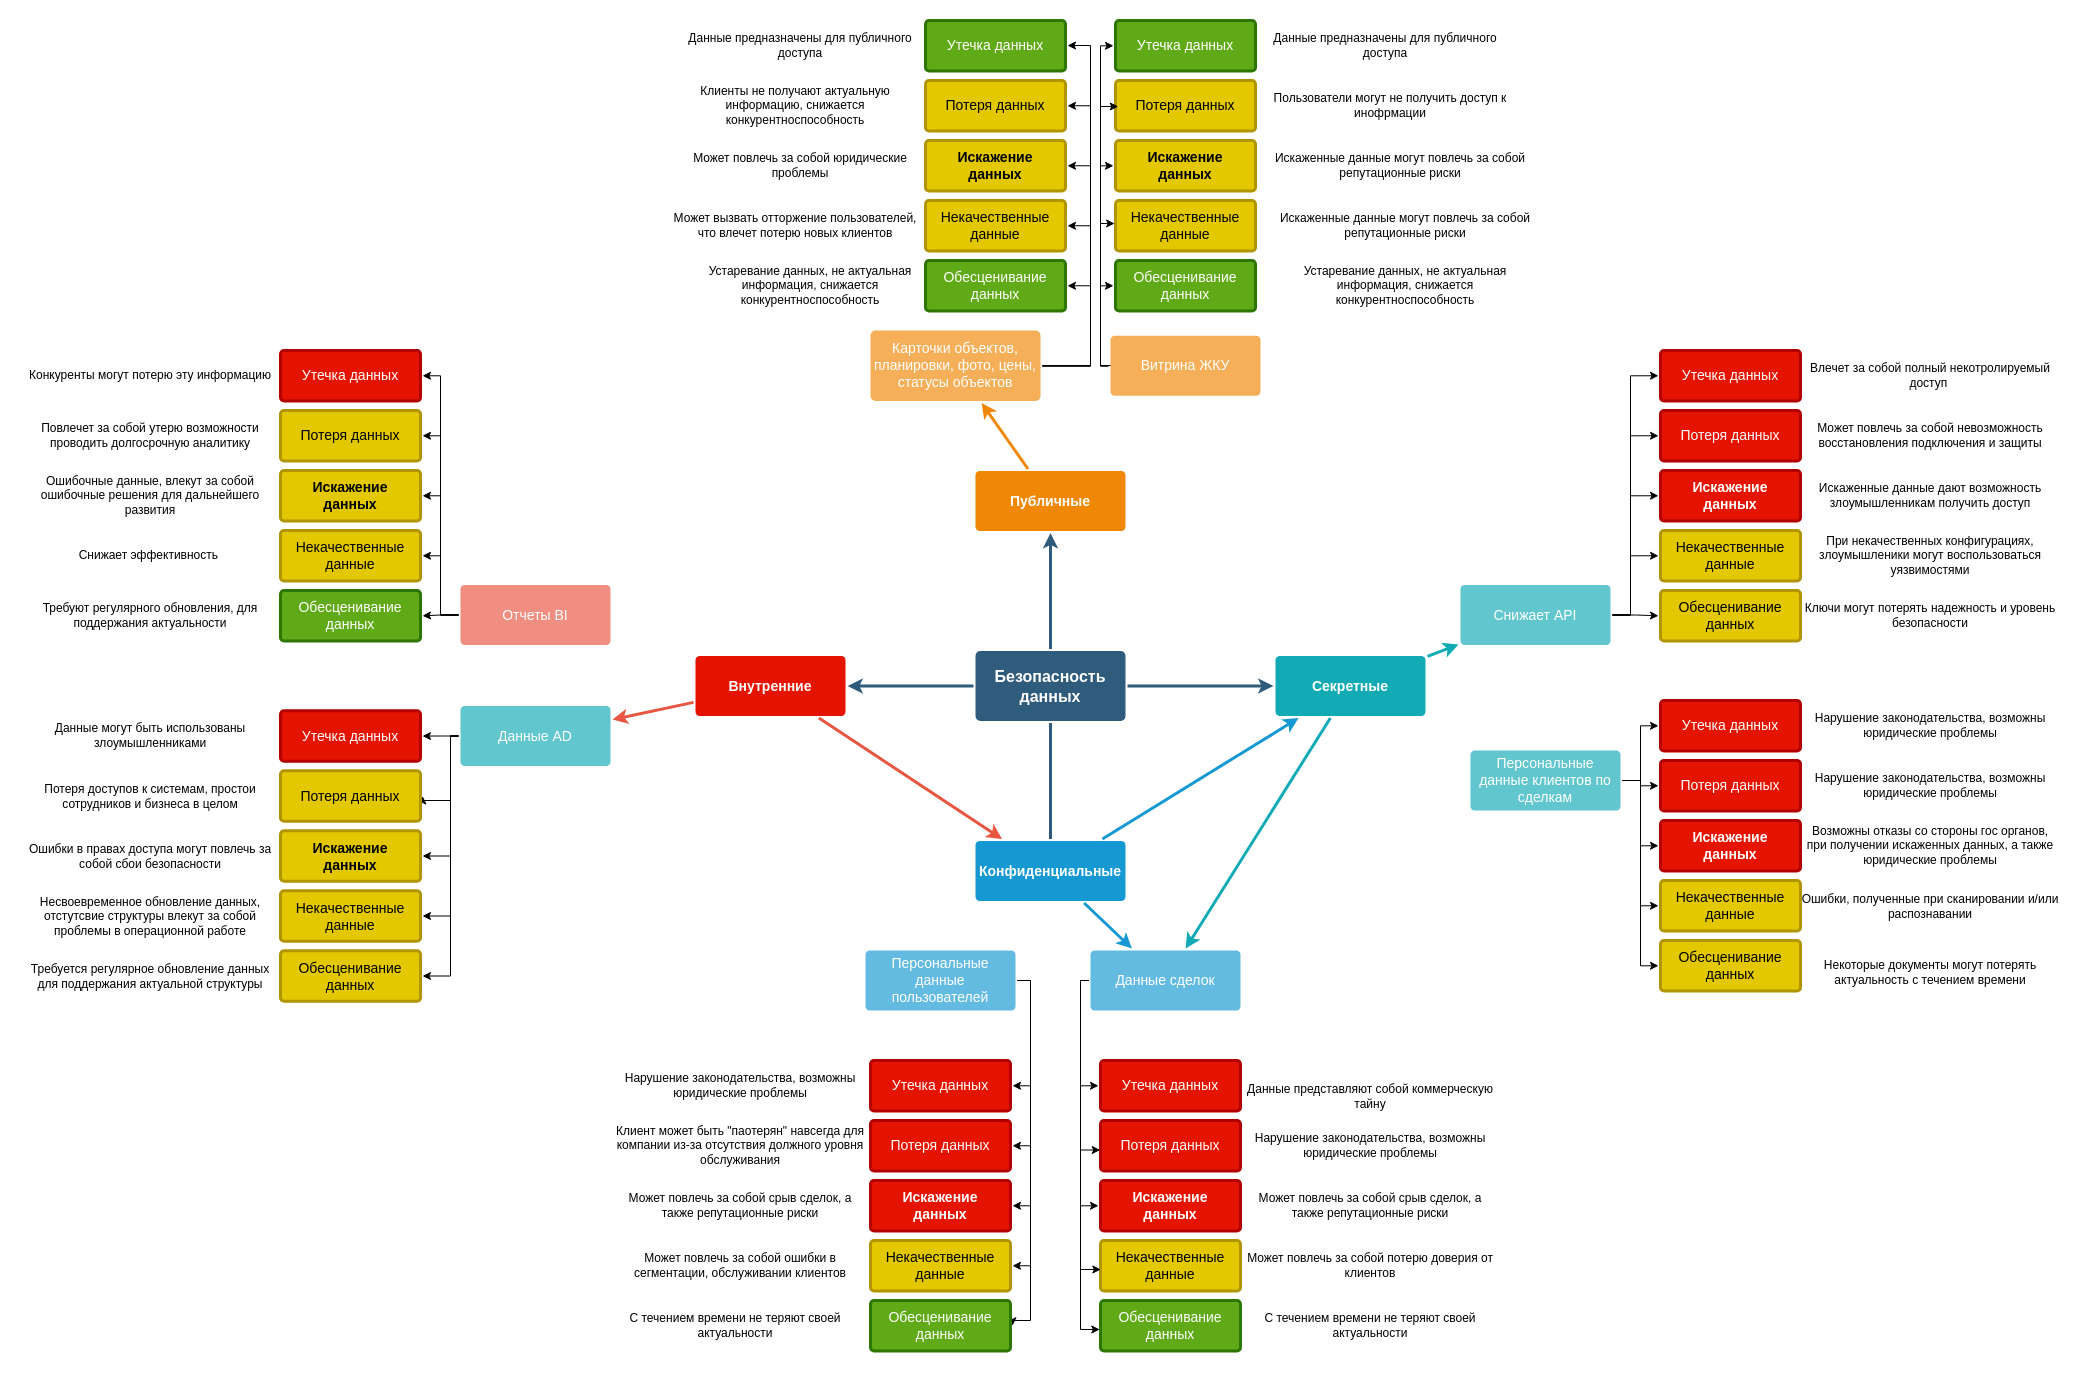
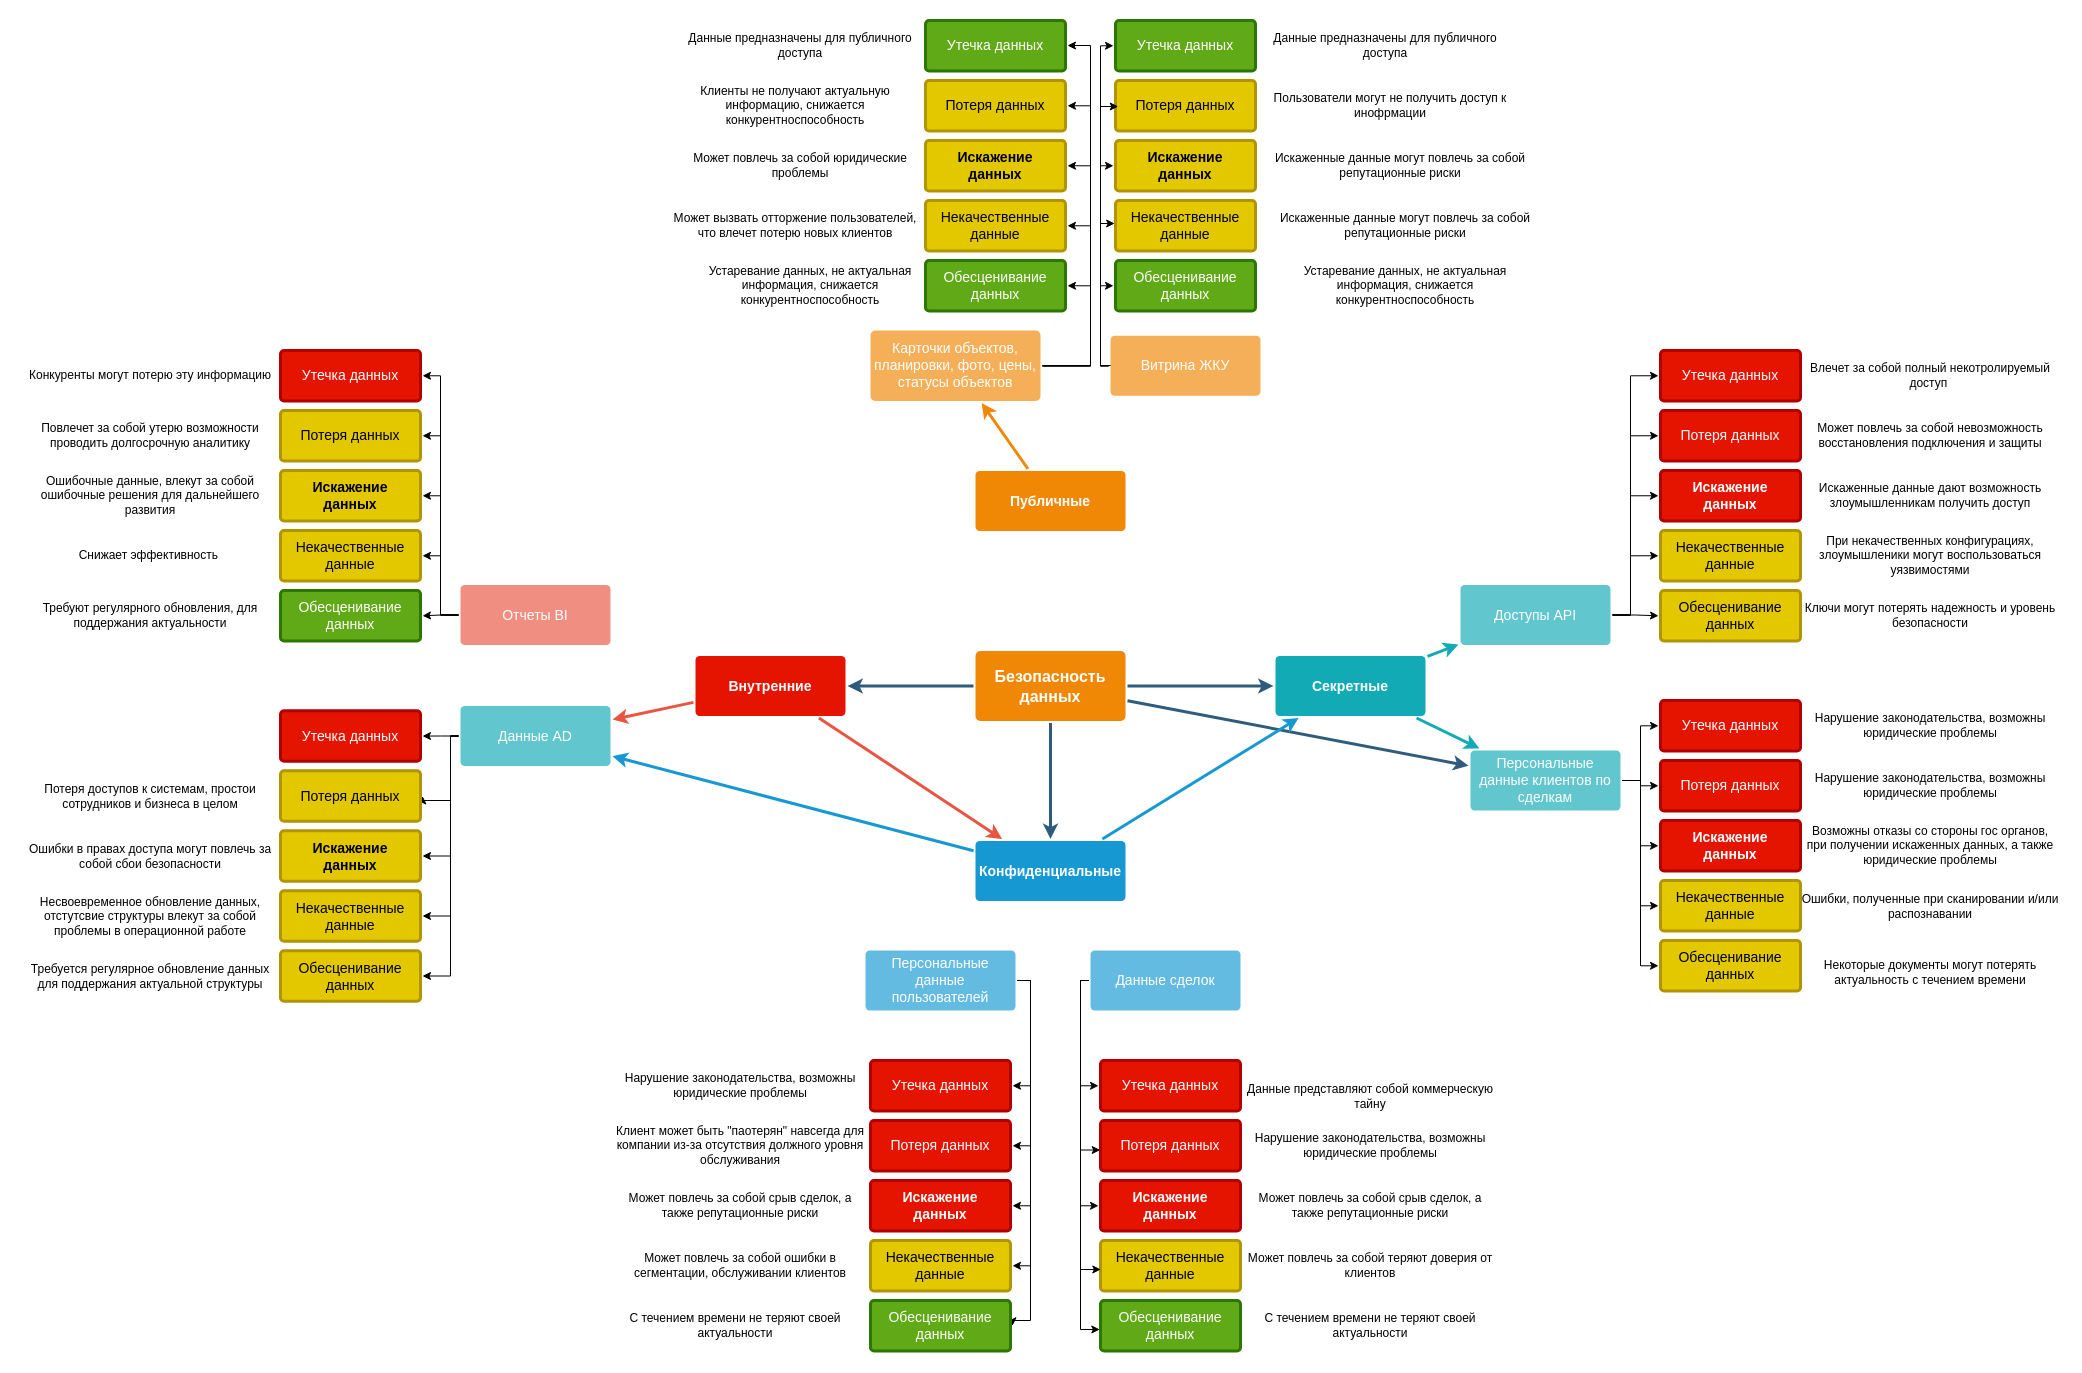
(1051, 597) -> (1293, 732)
(1536, 616) -> (1536, 616)
(1051, 686) -> (1051, 686)
(151, 736) -> none
(1261, 829) -> (1443, 731)
(1051, 831) -> (1051, 826)
(1104, 922) -> (798, 805)
(1371, 1266) -> (1371, 1266)
